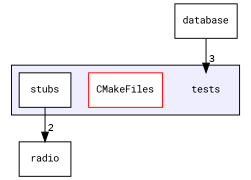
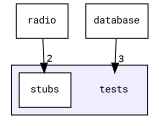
(126, 90) -> none
(45, 121) -> (43, 51)
